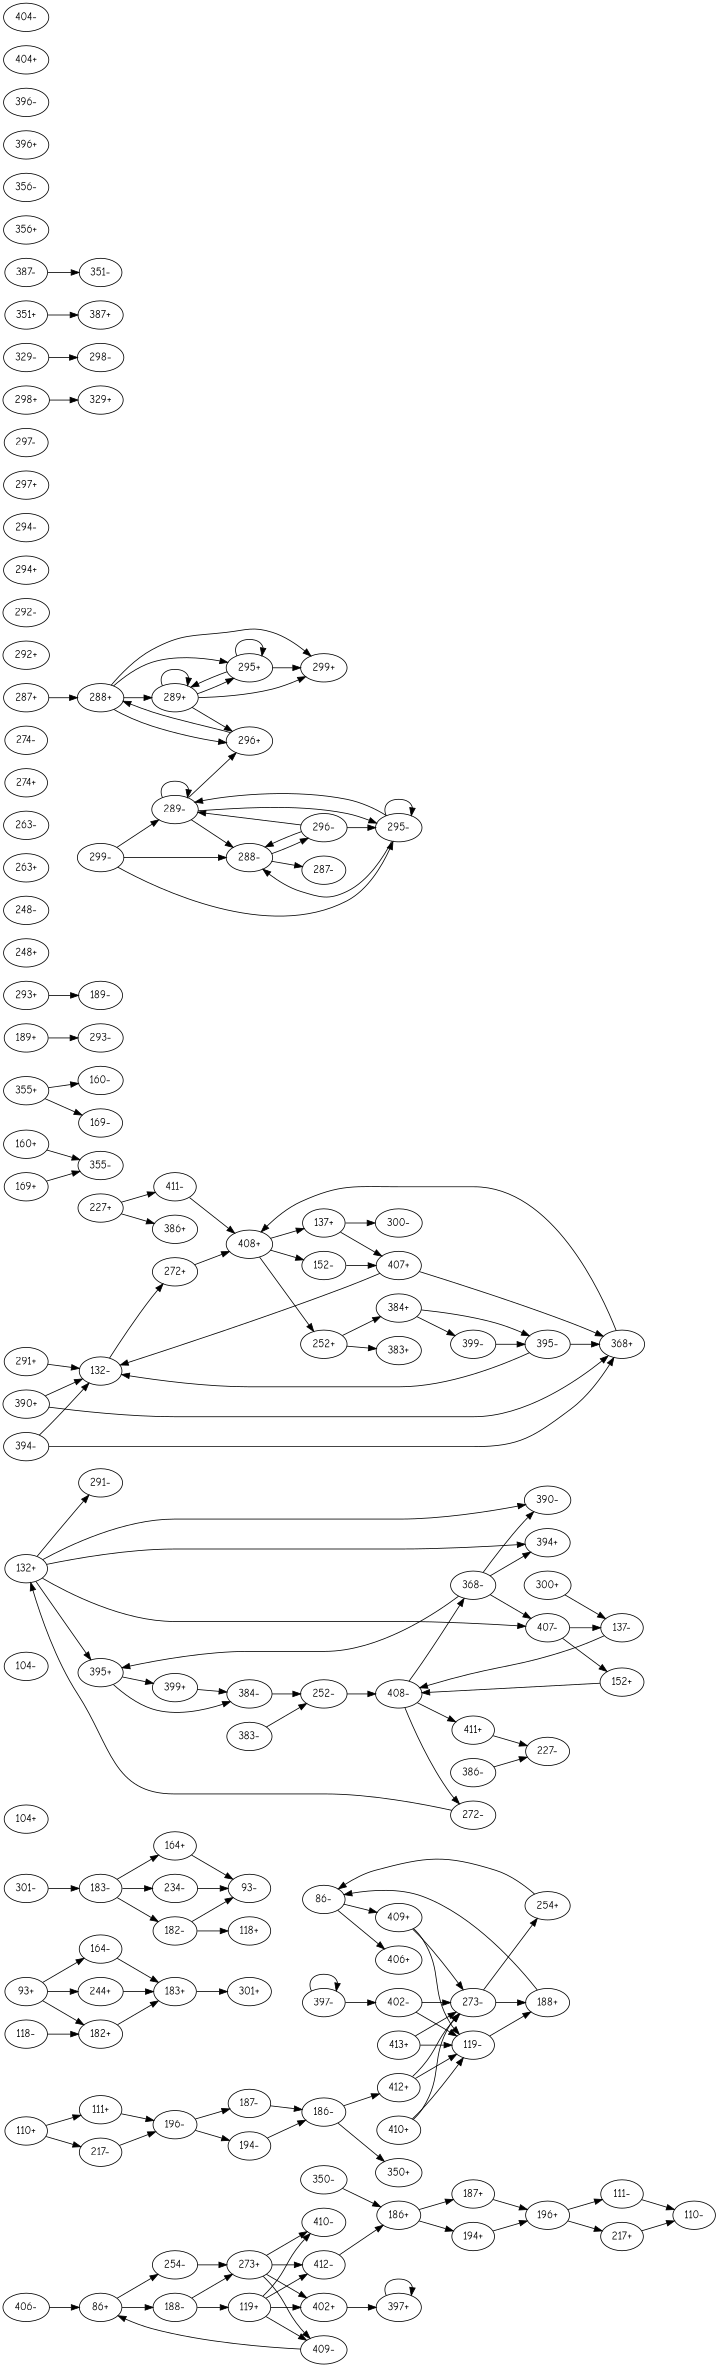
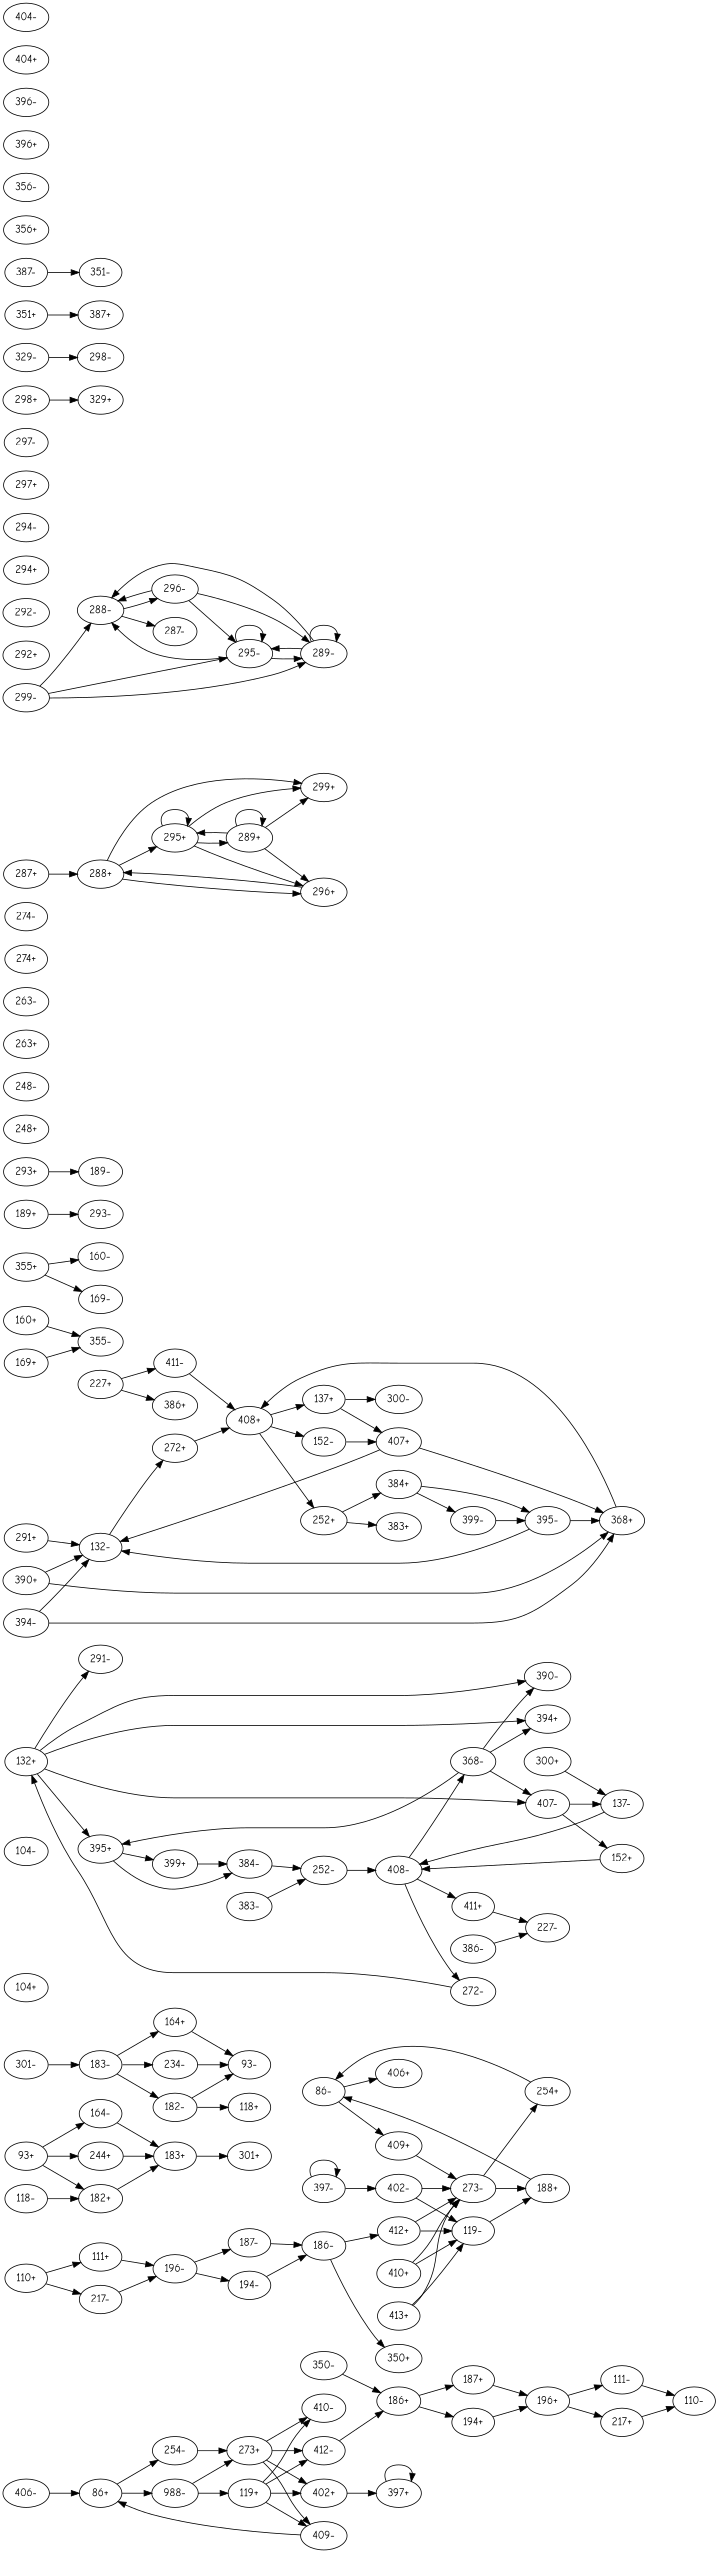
(134, 698) -> none
(209, 778) -> (244, 866)
(436, 1977) -> none
(175, 2307) -> (175, 2493)
